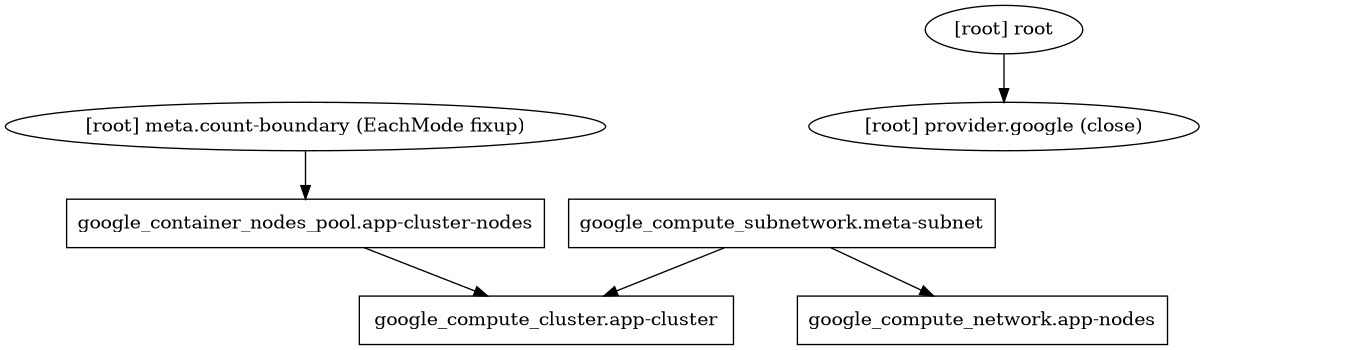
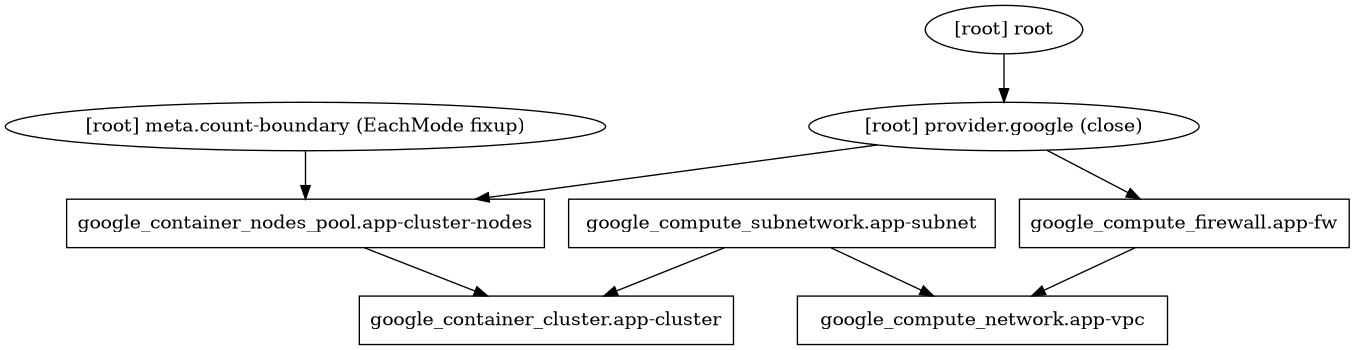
none -> (683, 171)
(782, 223) -> (782, 223)
none -> (1184, 223)
(546, 320) -> (546, 320)
(982, 320) -> (982, 320)
